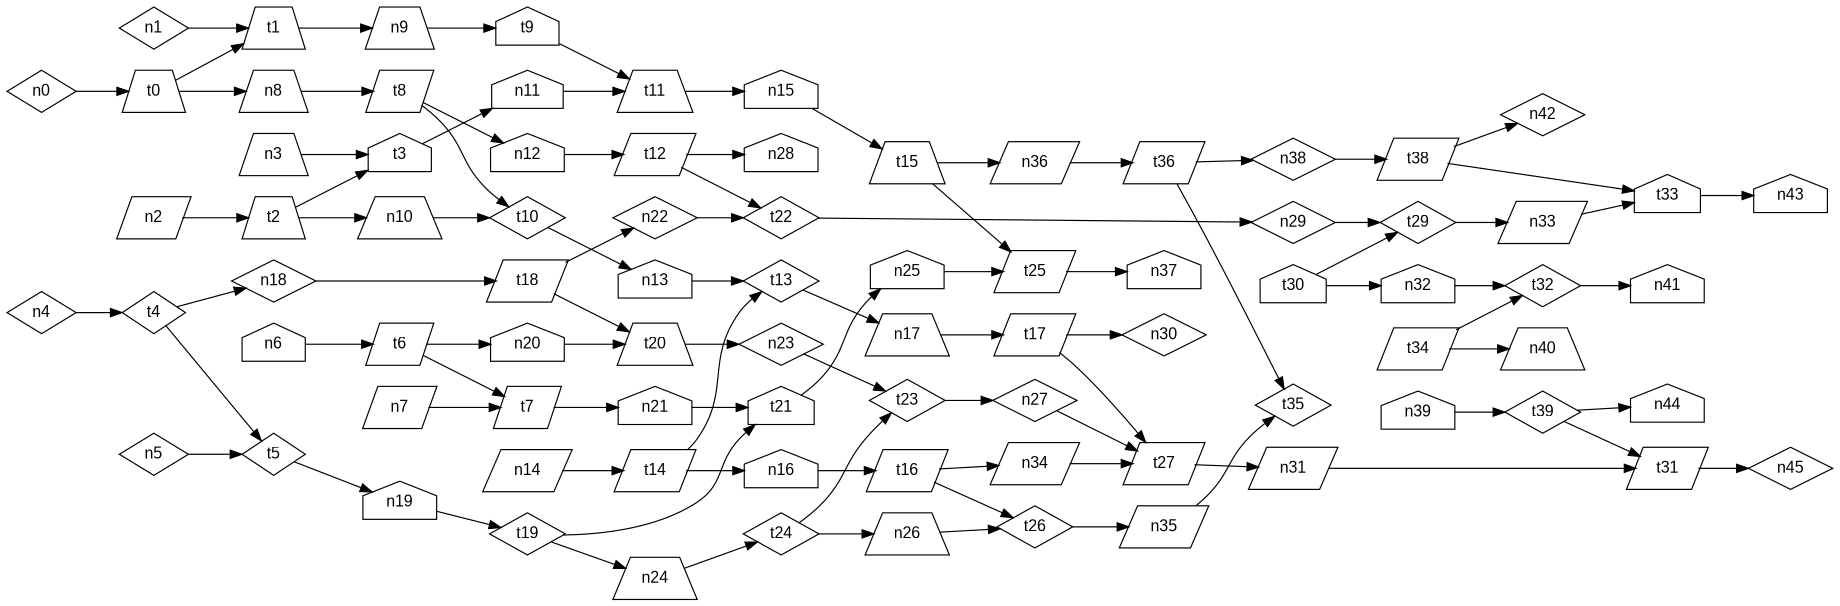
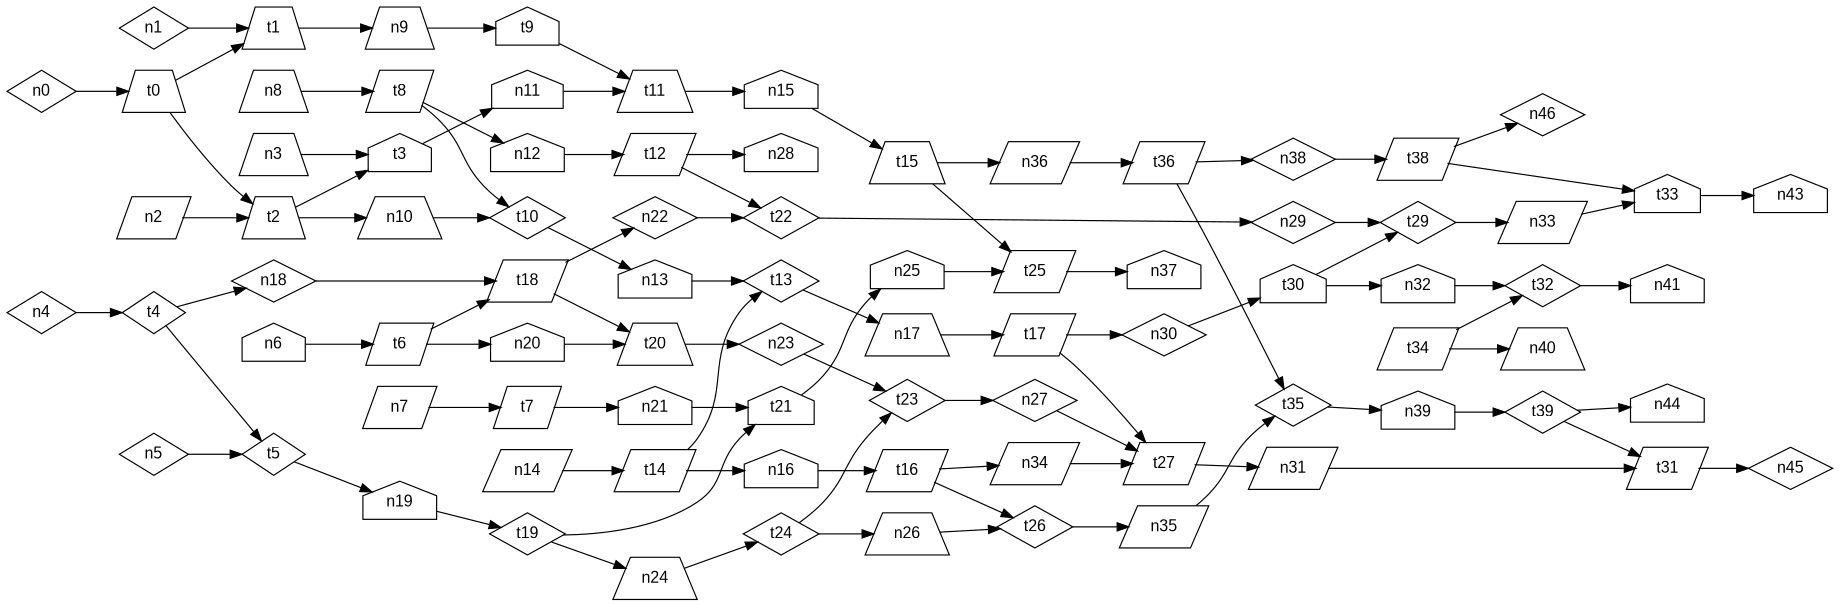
(207, 91) -> (204, 156)
(1543, 115) -> (1543, 115)
none -> (1219, 314)
(458, 373) -> (454, 317)
none -> (1349, 408)
